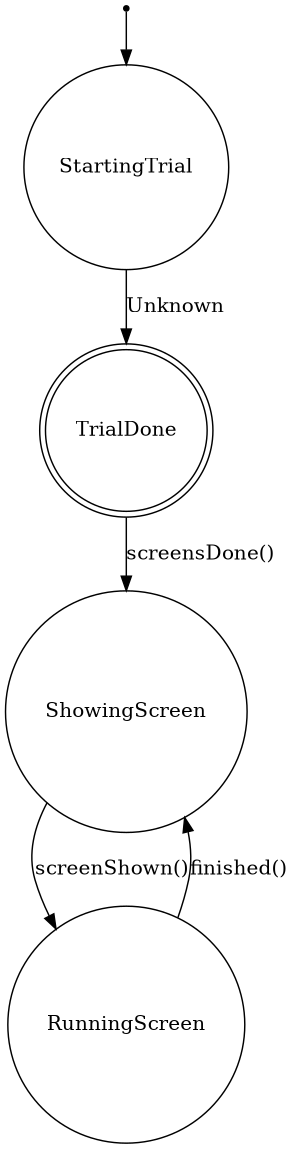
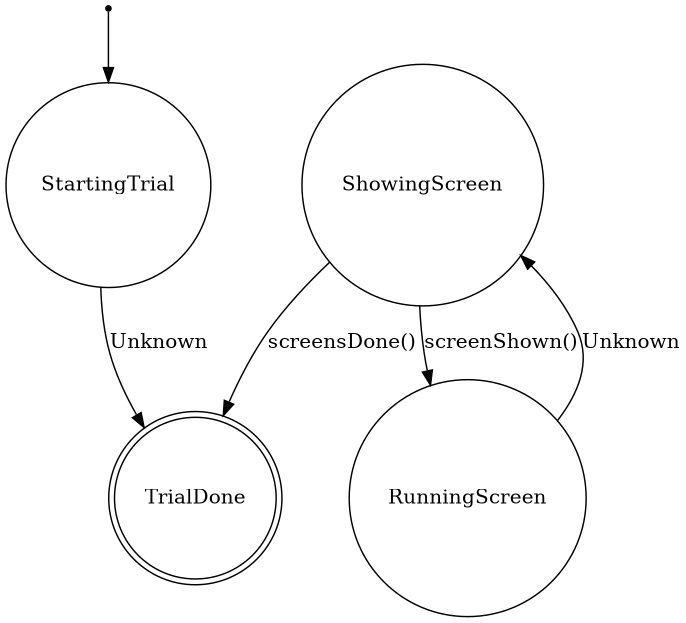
(126, 547) -> (272, 326)
(239, 869) -> (631, 343)
